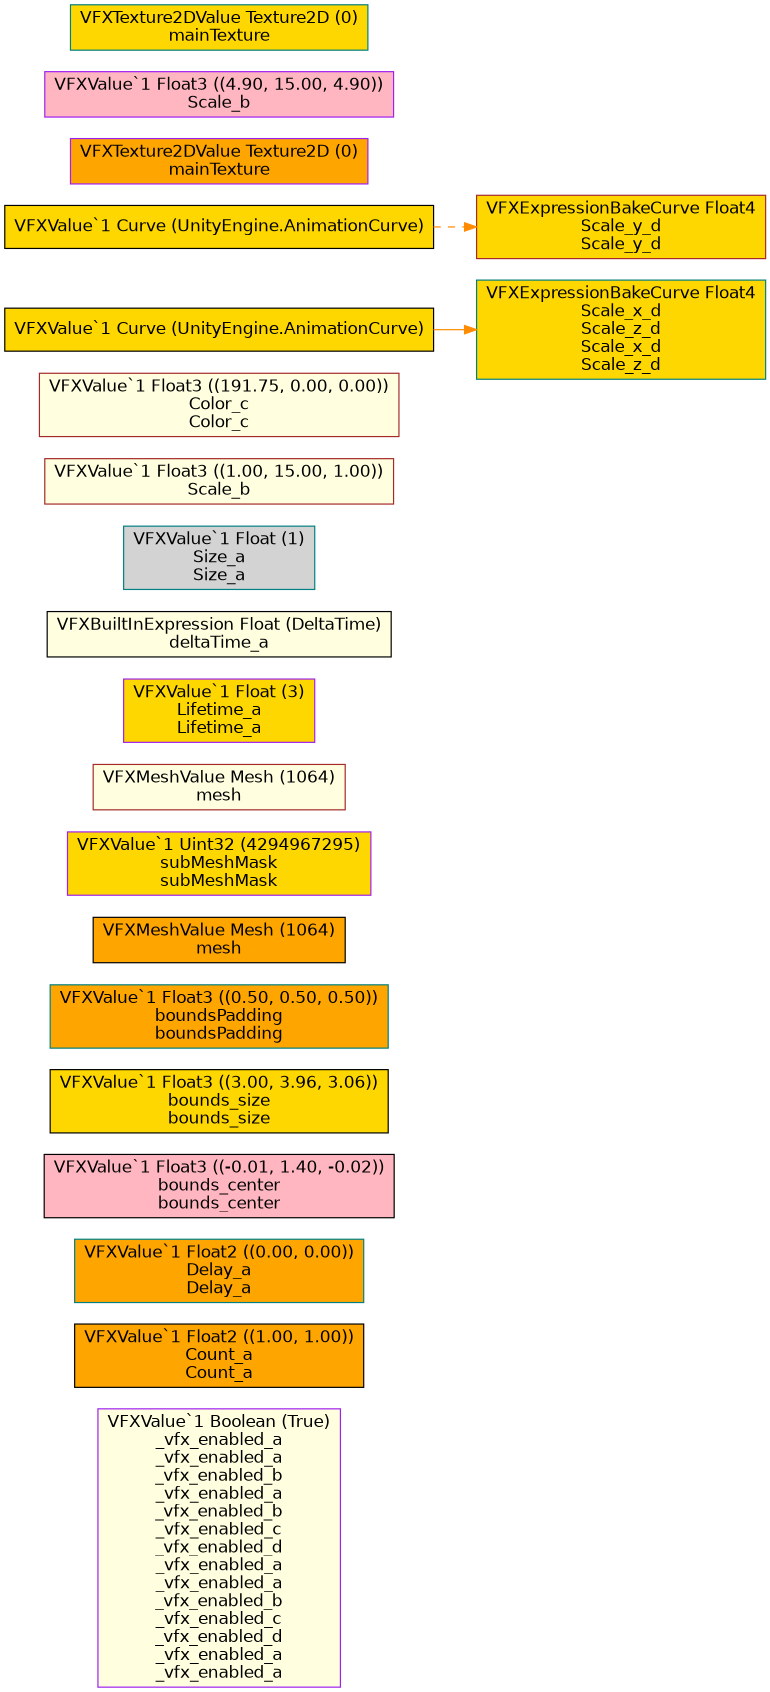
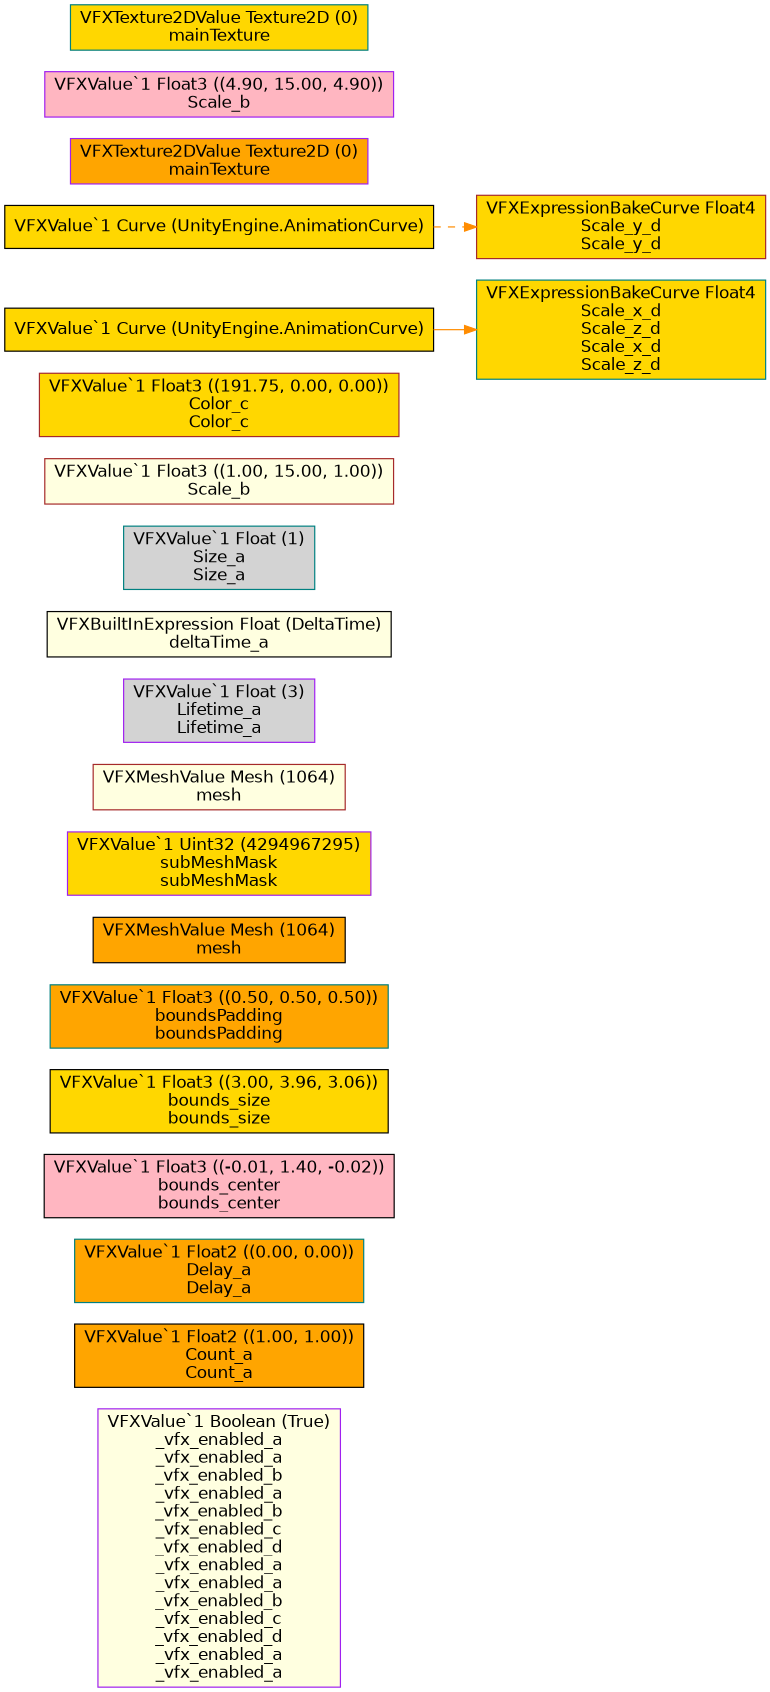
(219, 405) -> (219, 405)
(219, 711) -> (219, 711)
